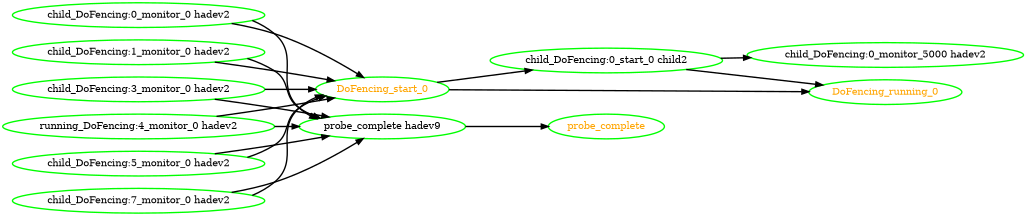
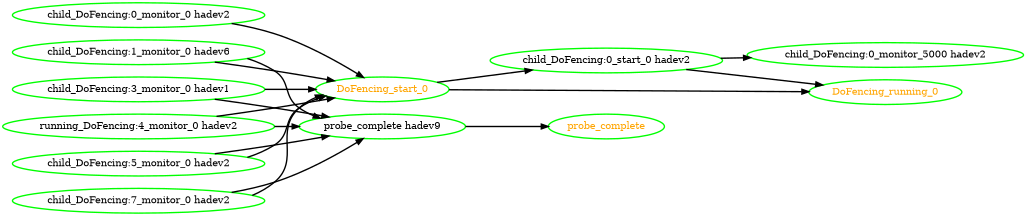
(139, 52) -> (139, 52)
(606, 60) -> (606, 60)
(287, 64) -> none
(139, 89) -> (139, 89)
